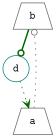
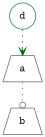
(25, 40) -> none
